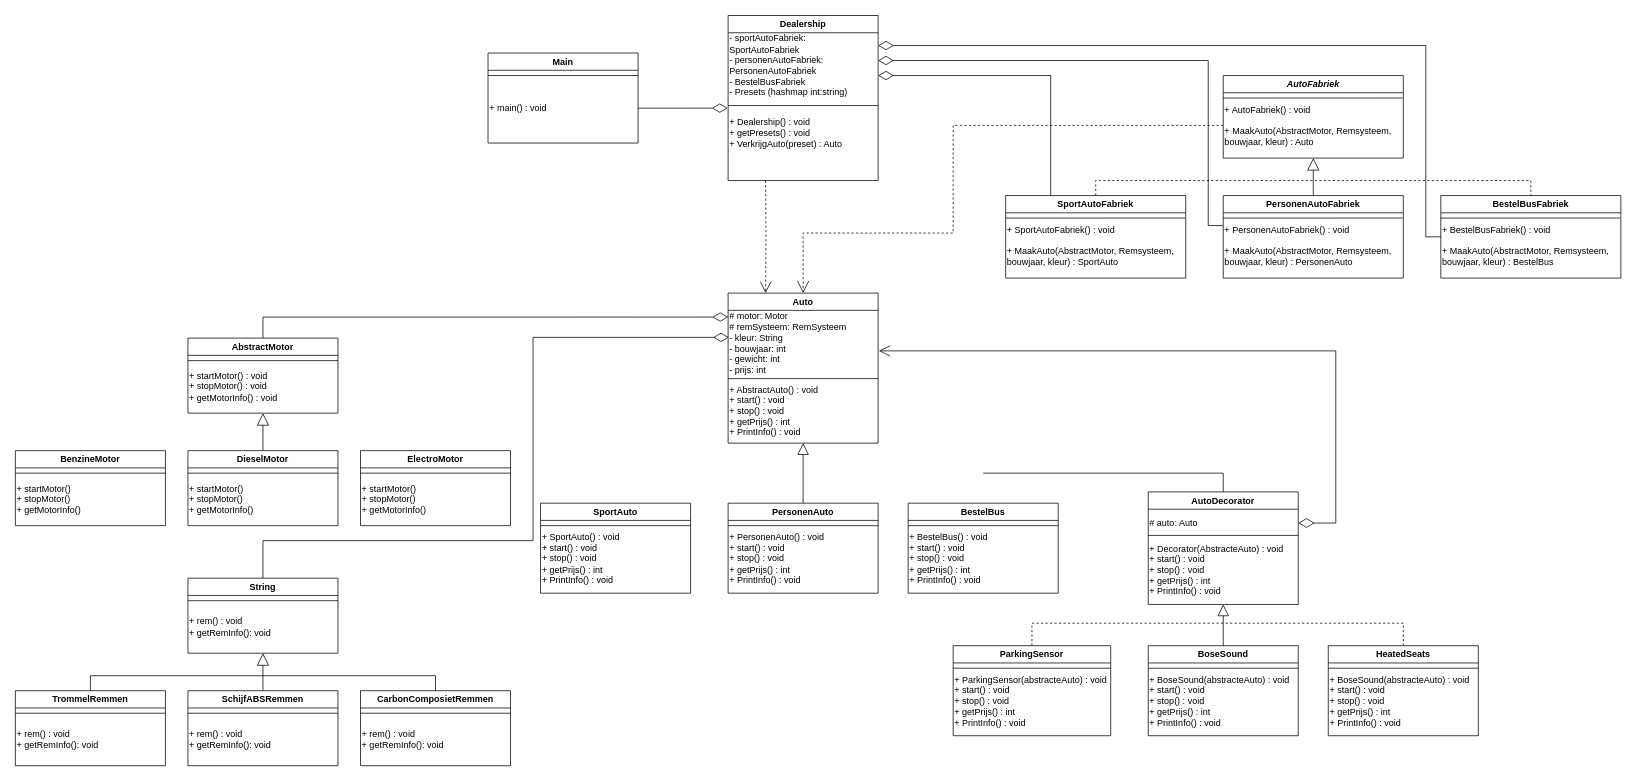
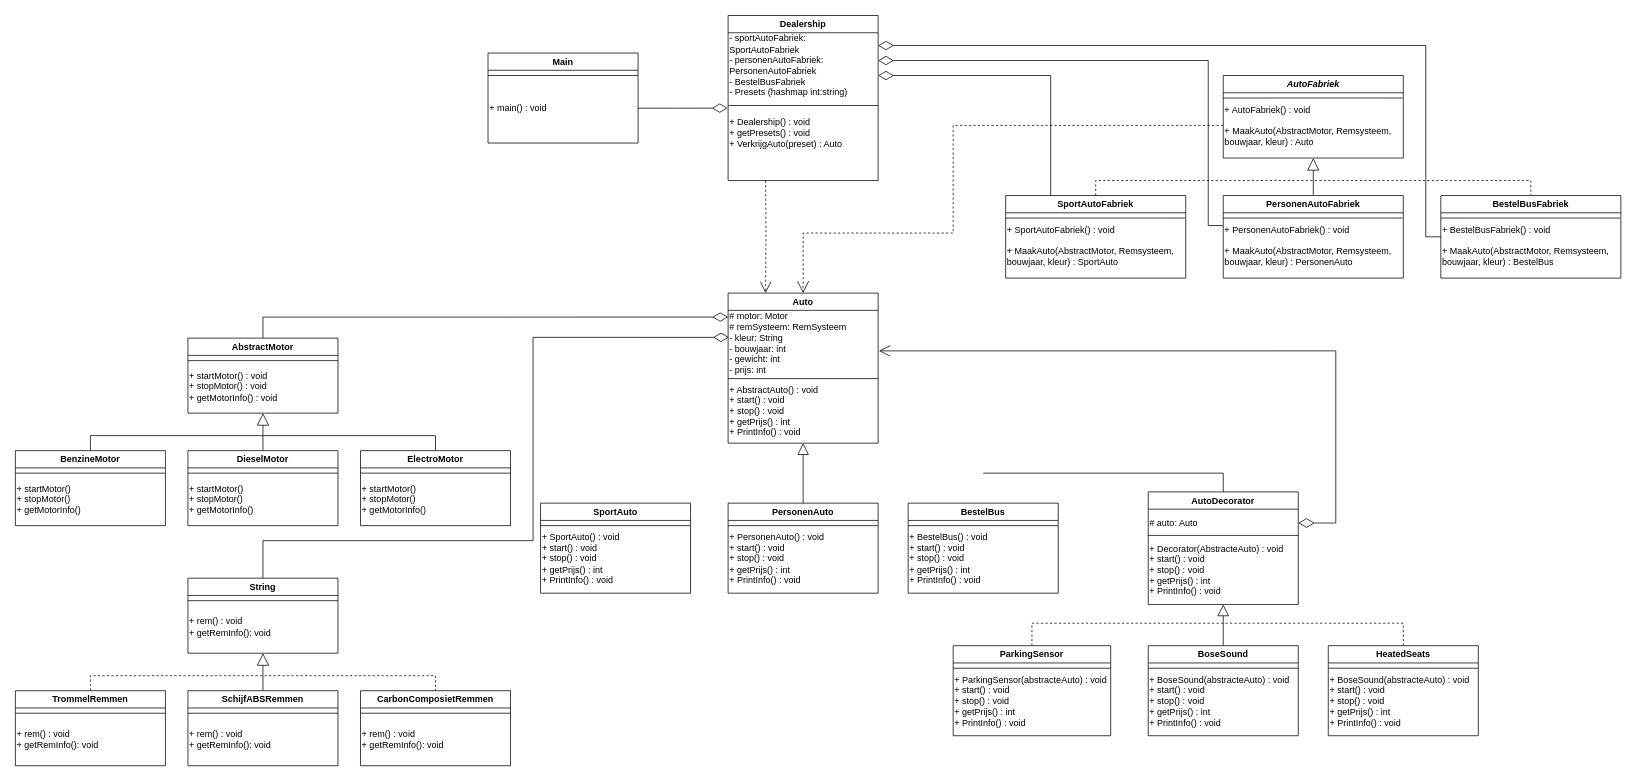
none -> (260, 435)
(264, 675) -> (264, 675)
